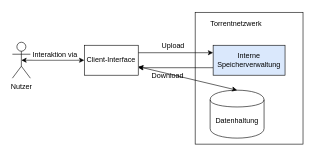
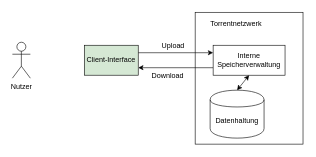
(78, 60) -> none
(111, 60) -> (111, 60)
(249, 60) -> (249, 60)
(190, 79) -> (243, 83)
